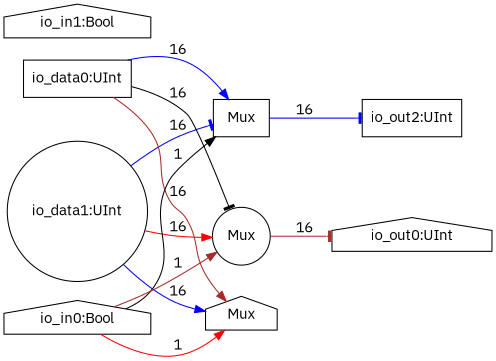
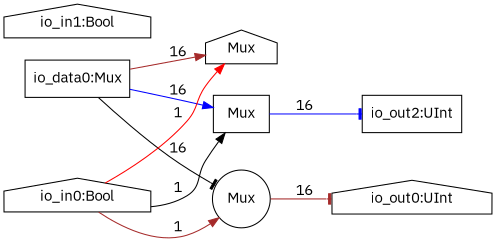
(77, 79) -> (77, 79)
(77, 211) -> none
